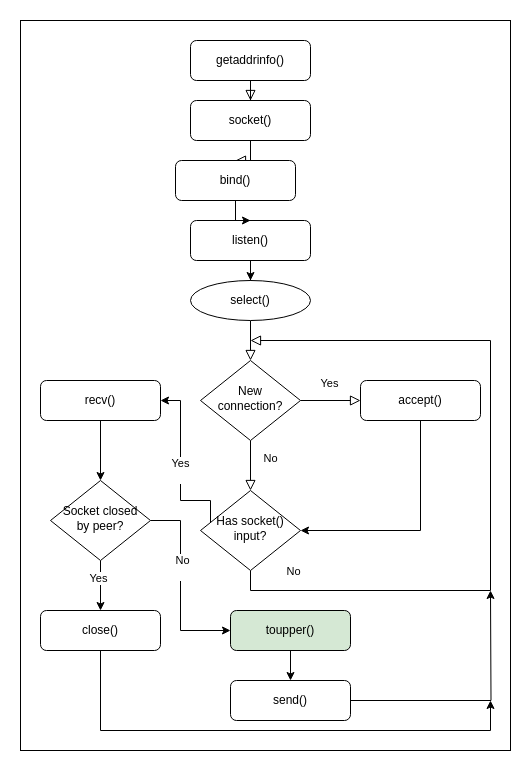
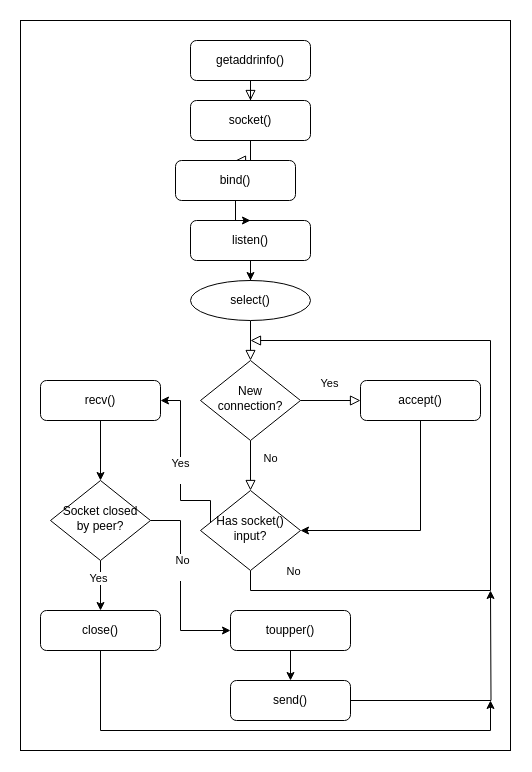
(291, 631) -> (291, 631)
